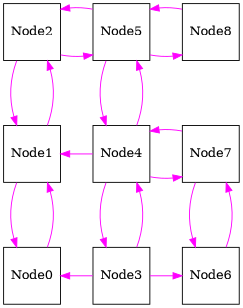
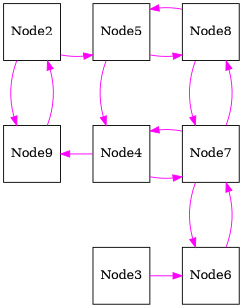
(81, 8) -> none
none -> (190, 88)
(143, 98) -> none
none -> (232, 98)
(32, 154) -> (32, 154)
(100, 210) -> none
(143, 220) -> none
(32, 276) -> none
